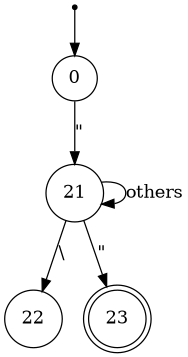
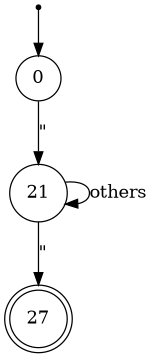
(33, 319) -> none
(117, 319) -> (38, 319)
